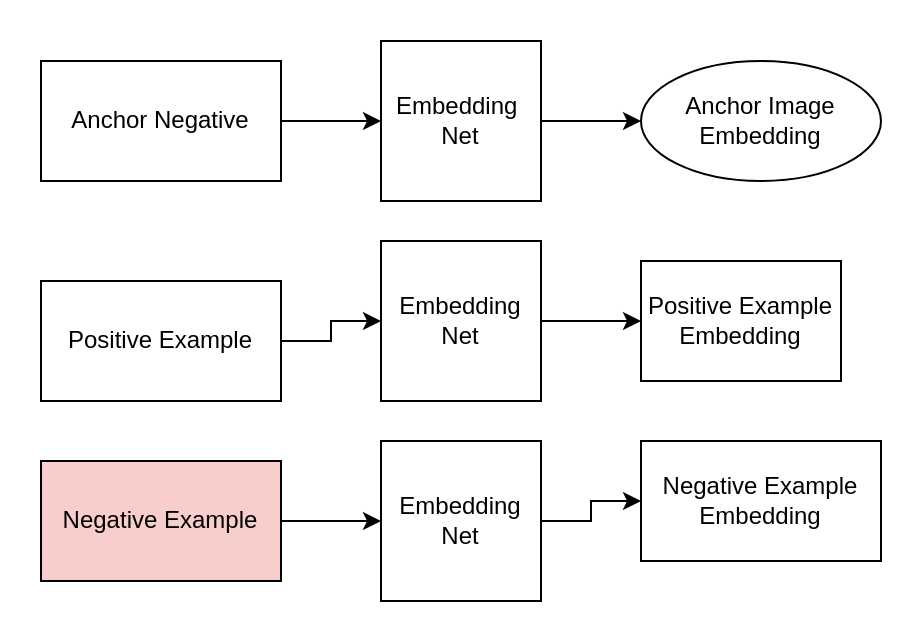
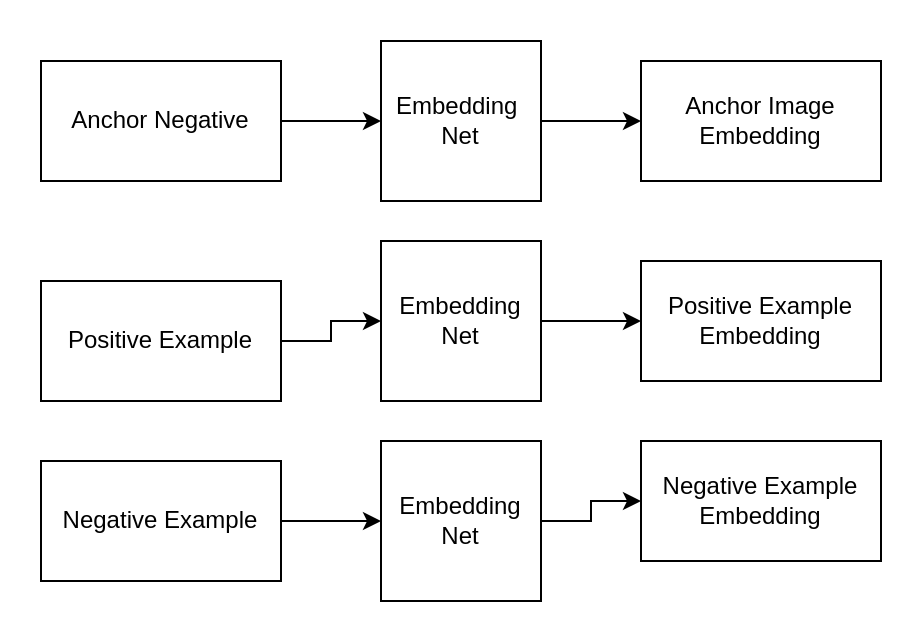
(761, 121) -> (761, 121)
(741, 321) -> (761, 321)
(161, 521) -> (161, 521)
